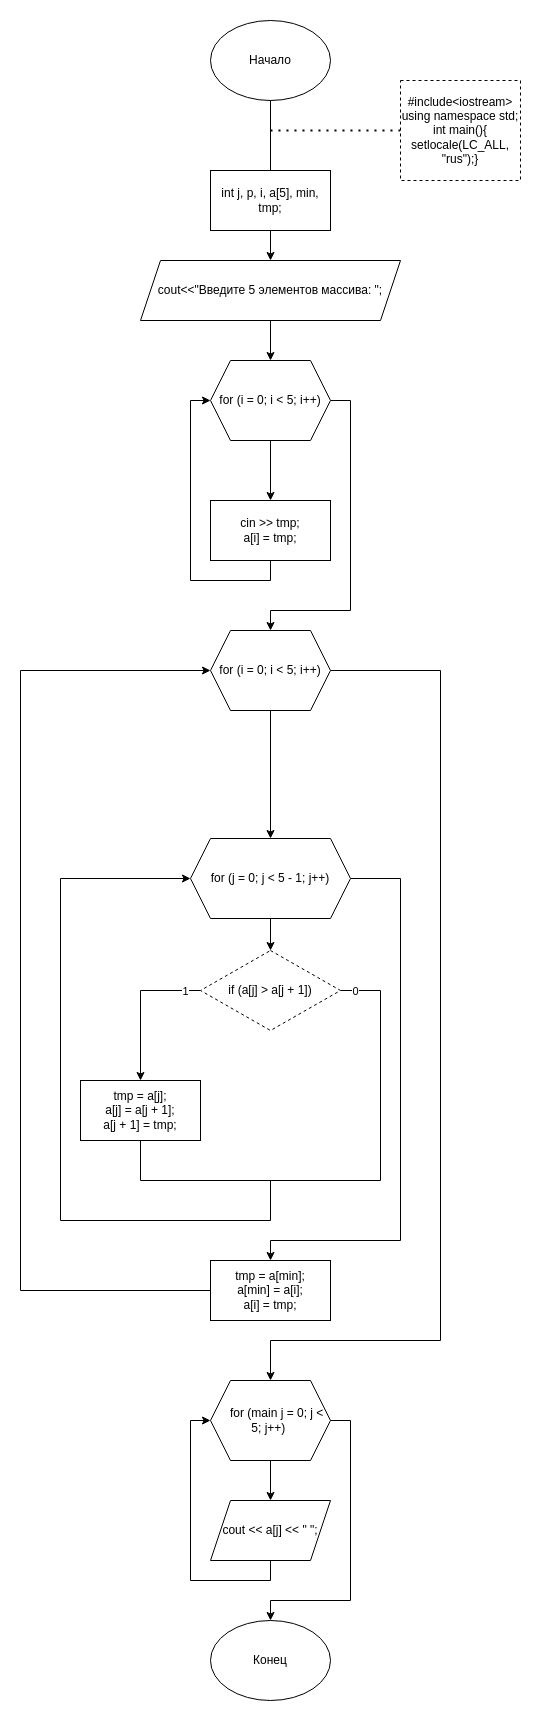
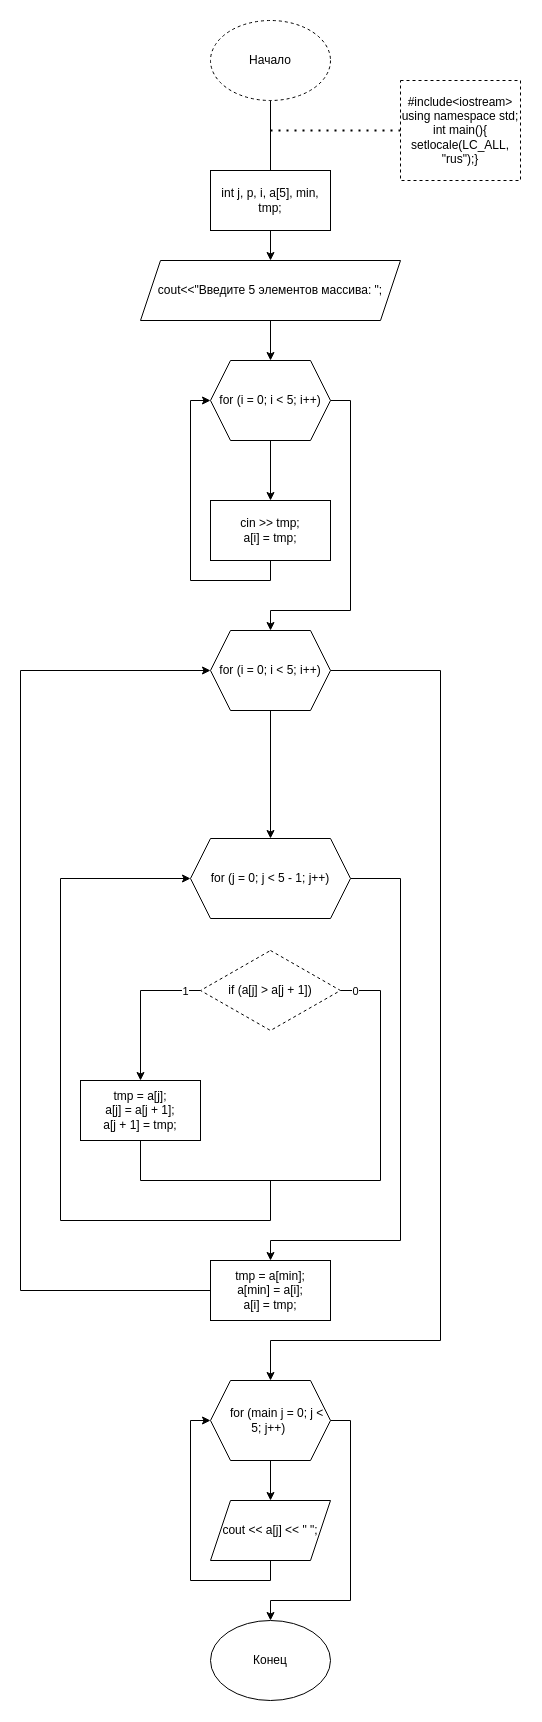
(271, 61) -> (271, 61)
(271, 939) -> none
